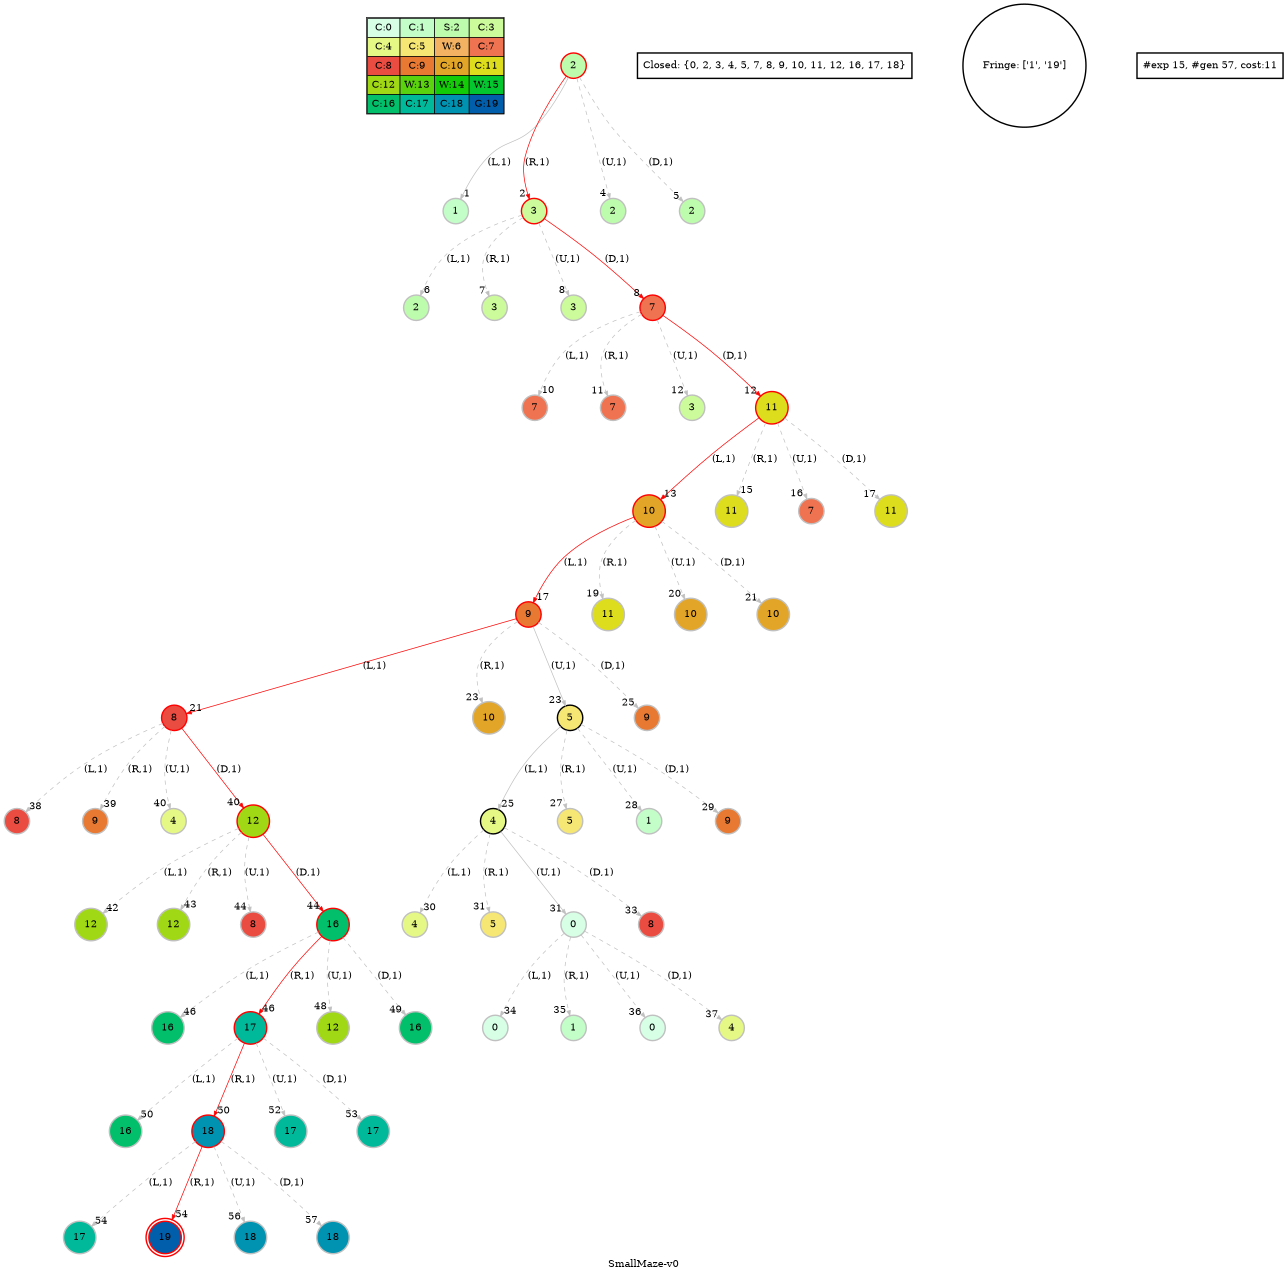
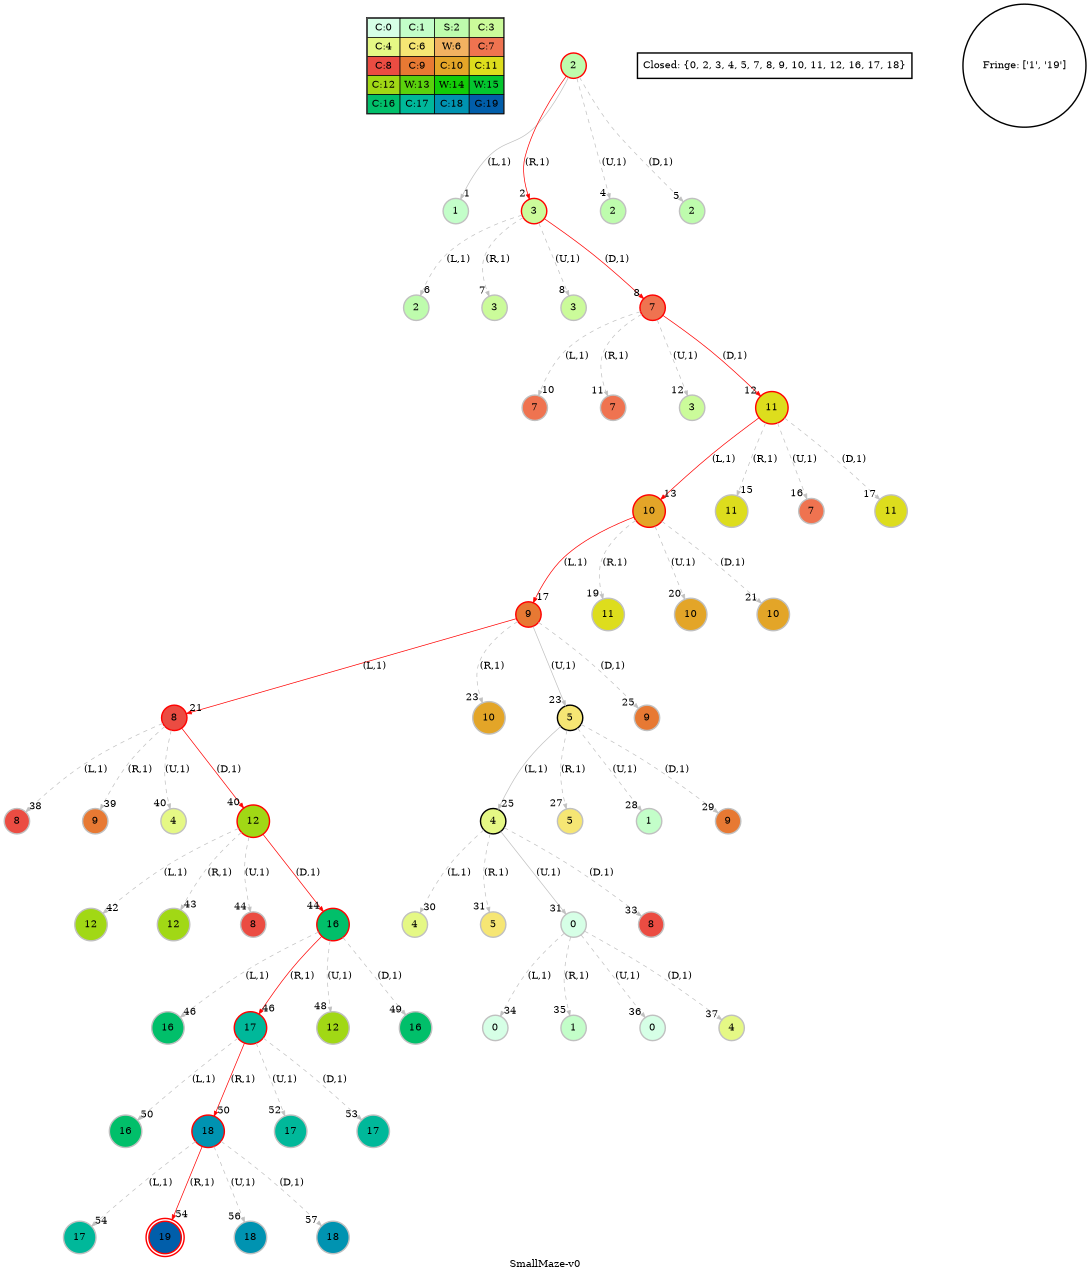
(417, 47) -> (417, 47)
(1210, 66) -> none
